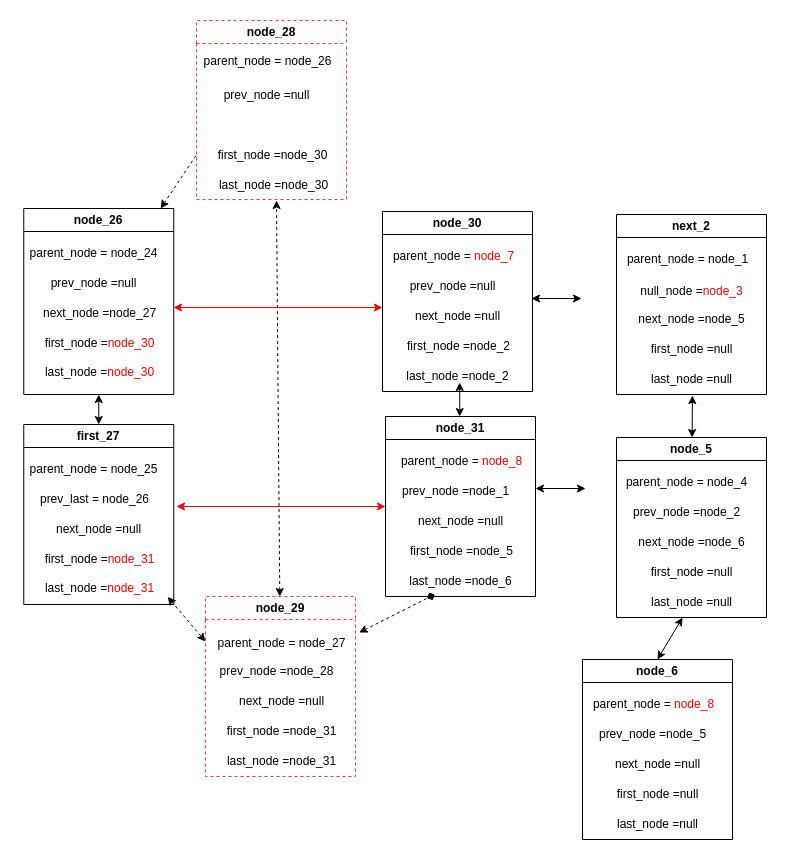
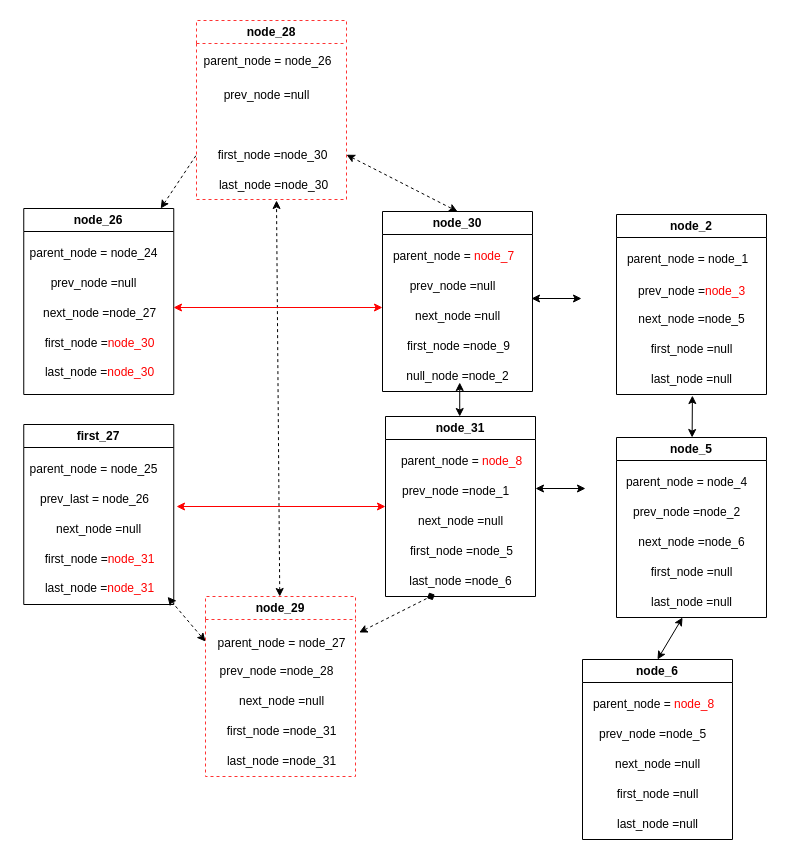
none -> (402, 183)
(692, 227) -> (692, 227)
(692, 292) -> (692, 292)
(459, 347) -> (459, 347)
(458, 377) -> (458, 377)
(99, 409) -> none
